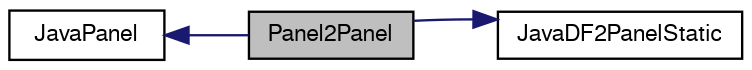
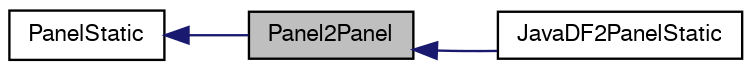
(443, 20) -> (467, 51)
(87, 35) -> (87, 35)
